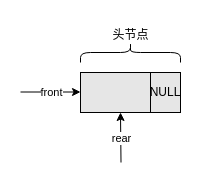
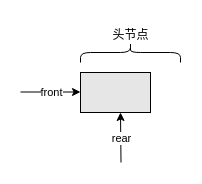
(166, 93) -> none
